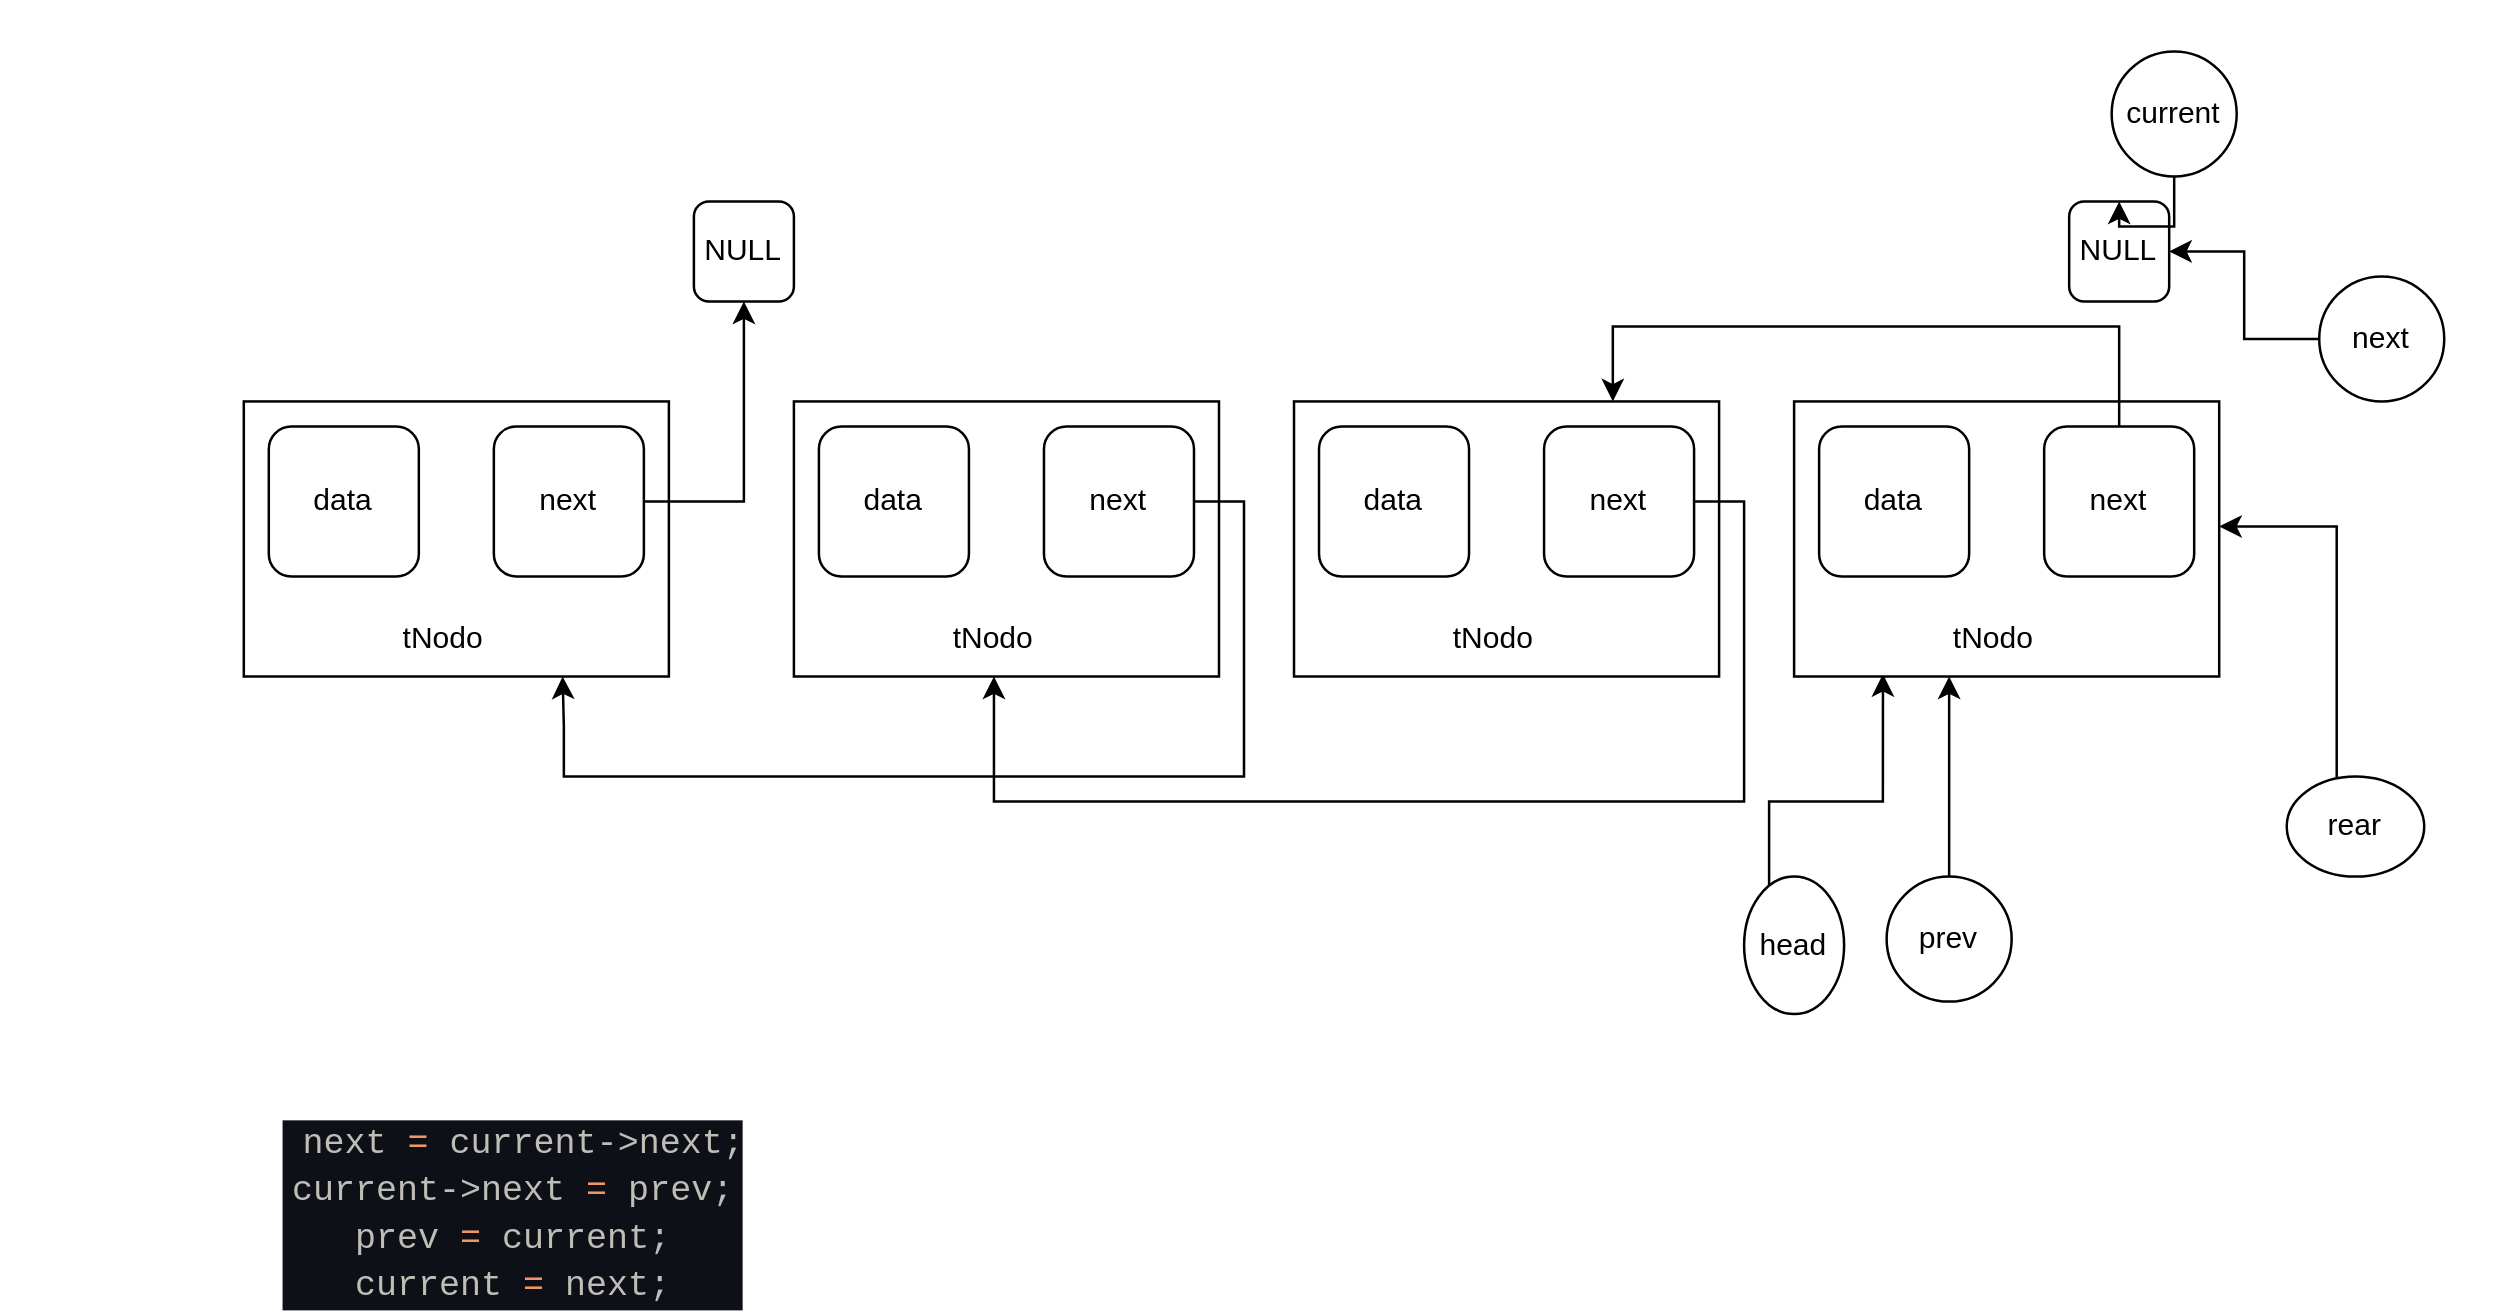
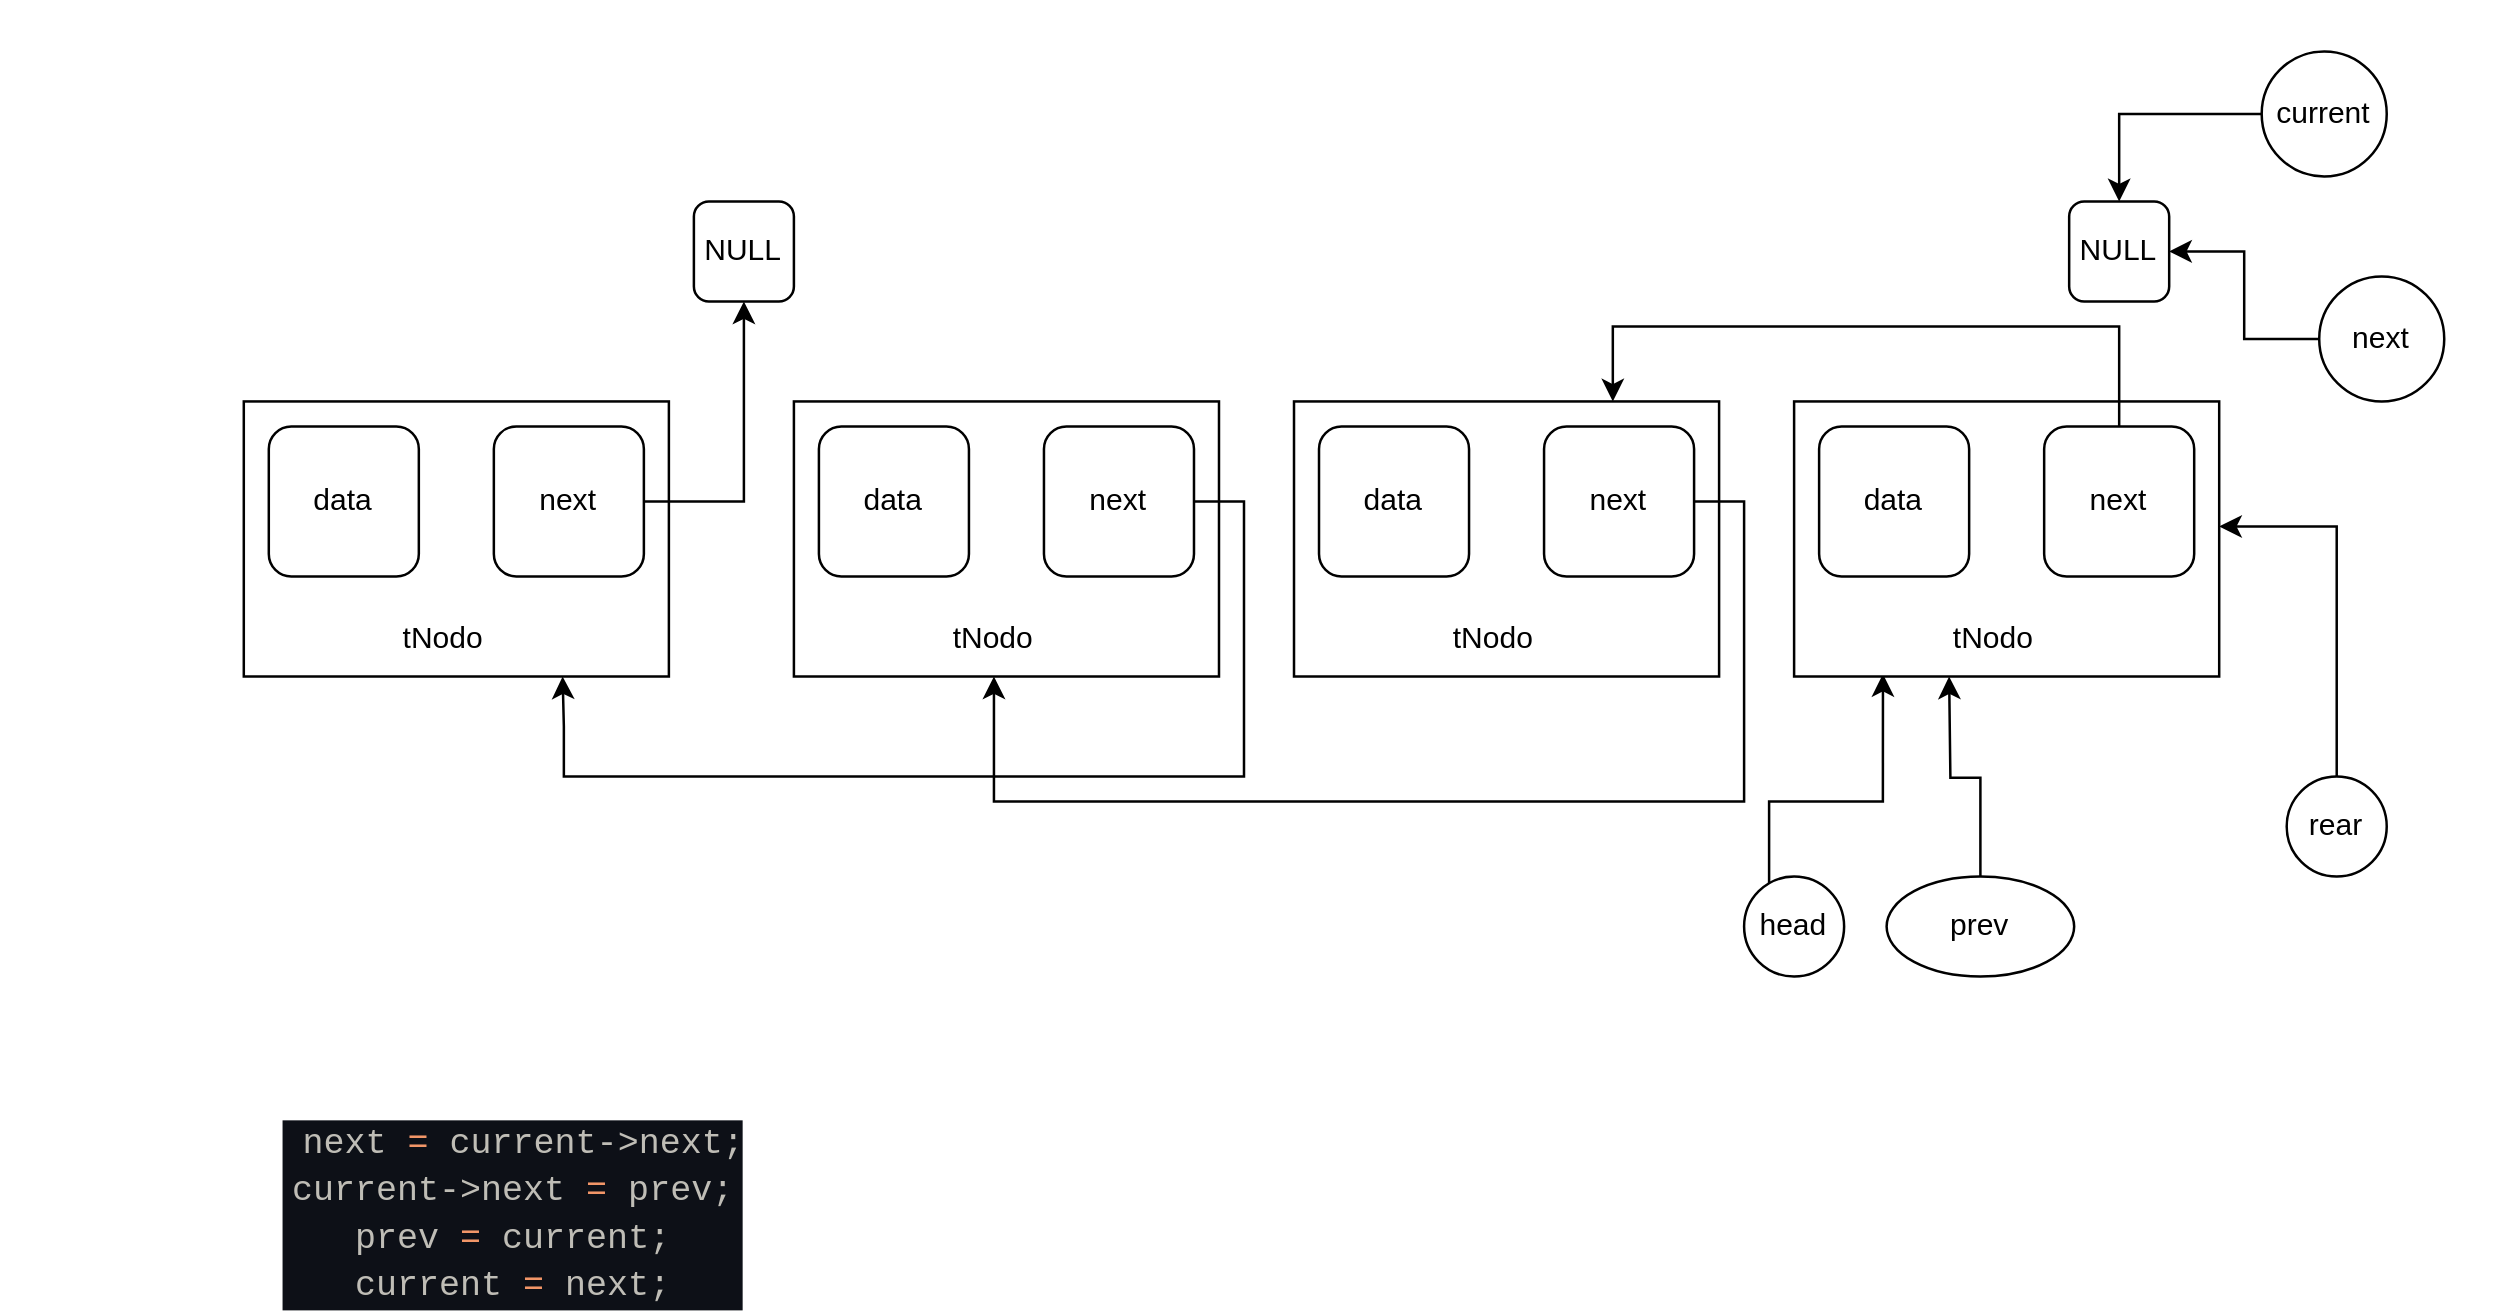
(2174, 114) -> (2324, 114)
(2355, 826) -> (2336, 826)
(1949, 939) -> (1980, 926)
(1794, 945) -> (1794, 926)
